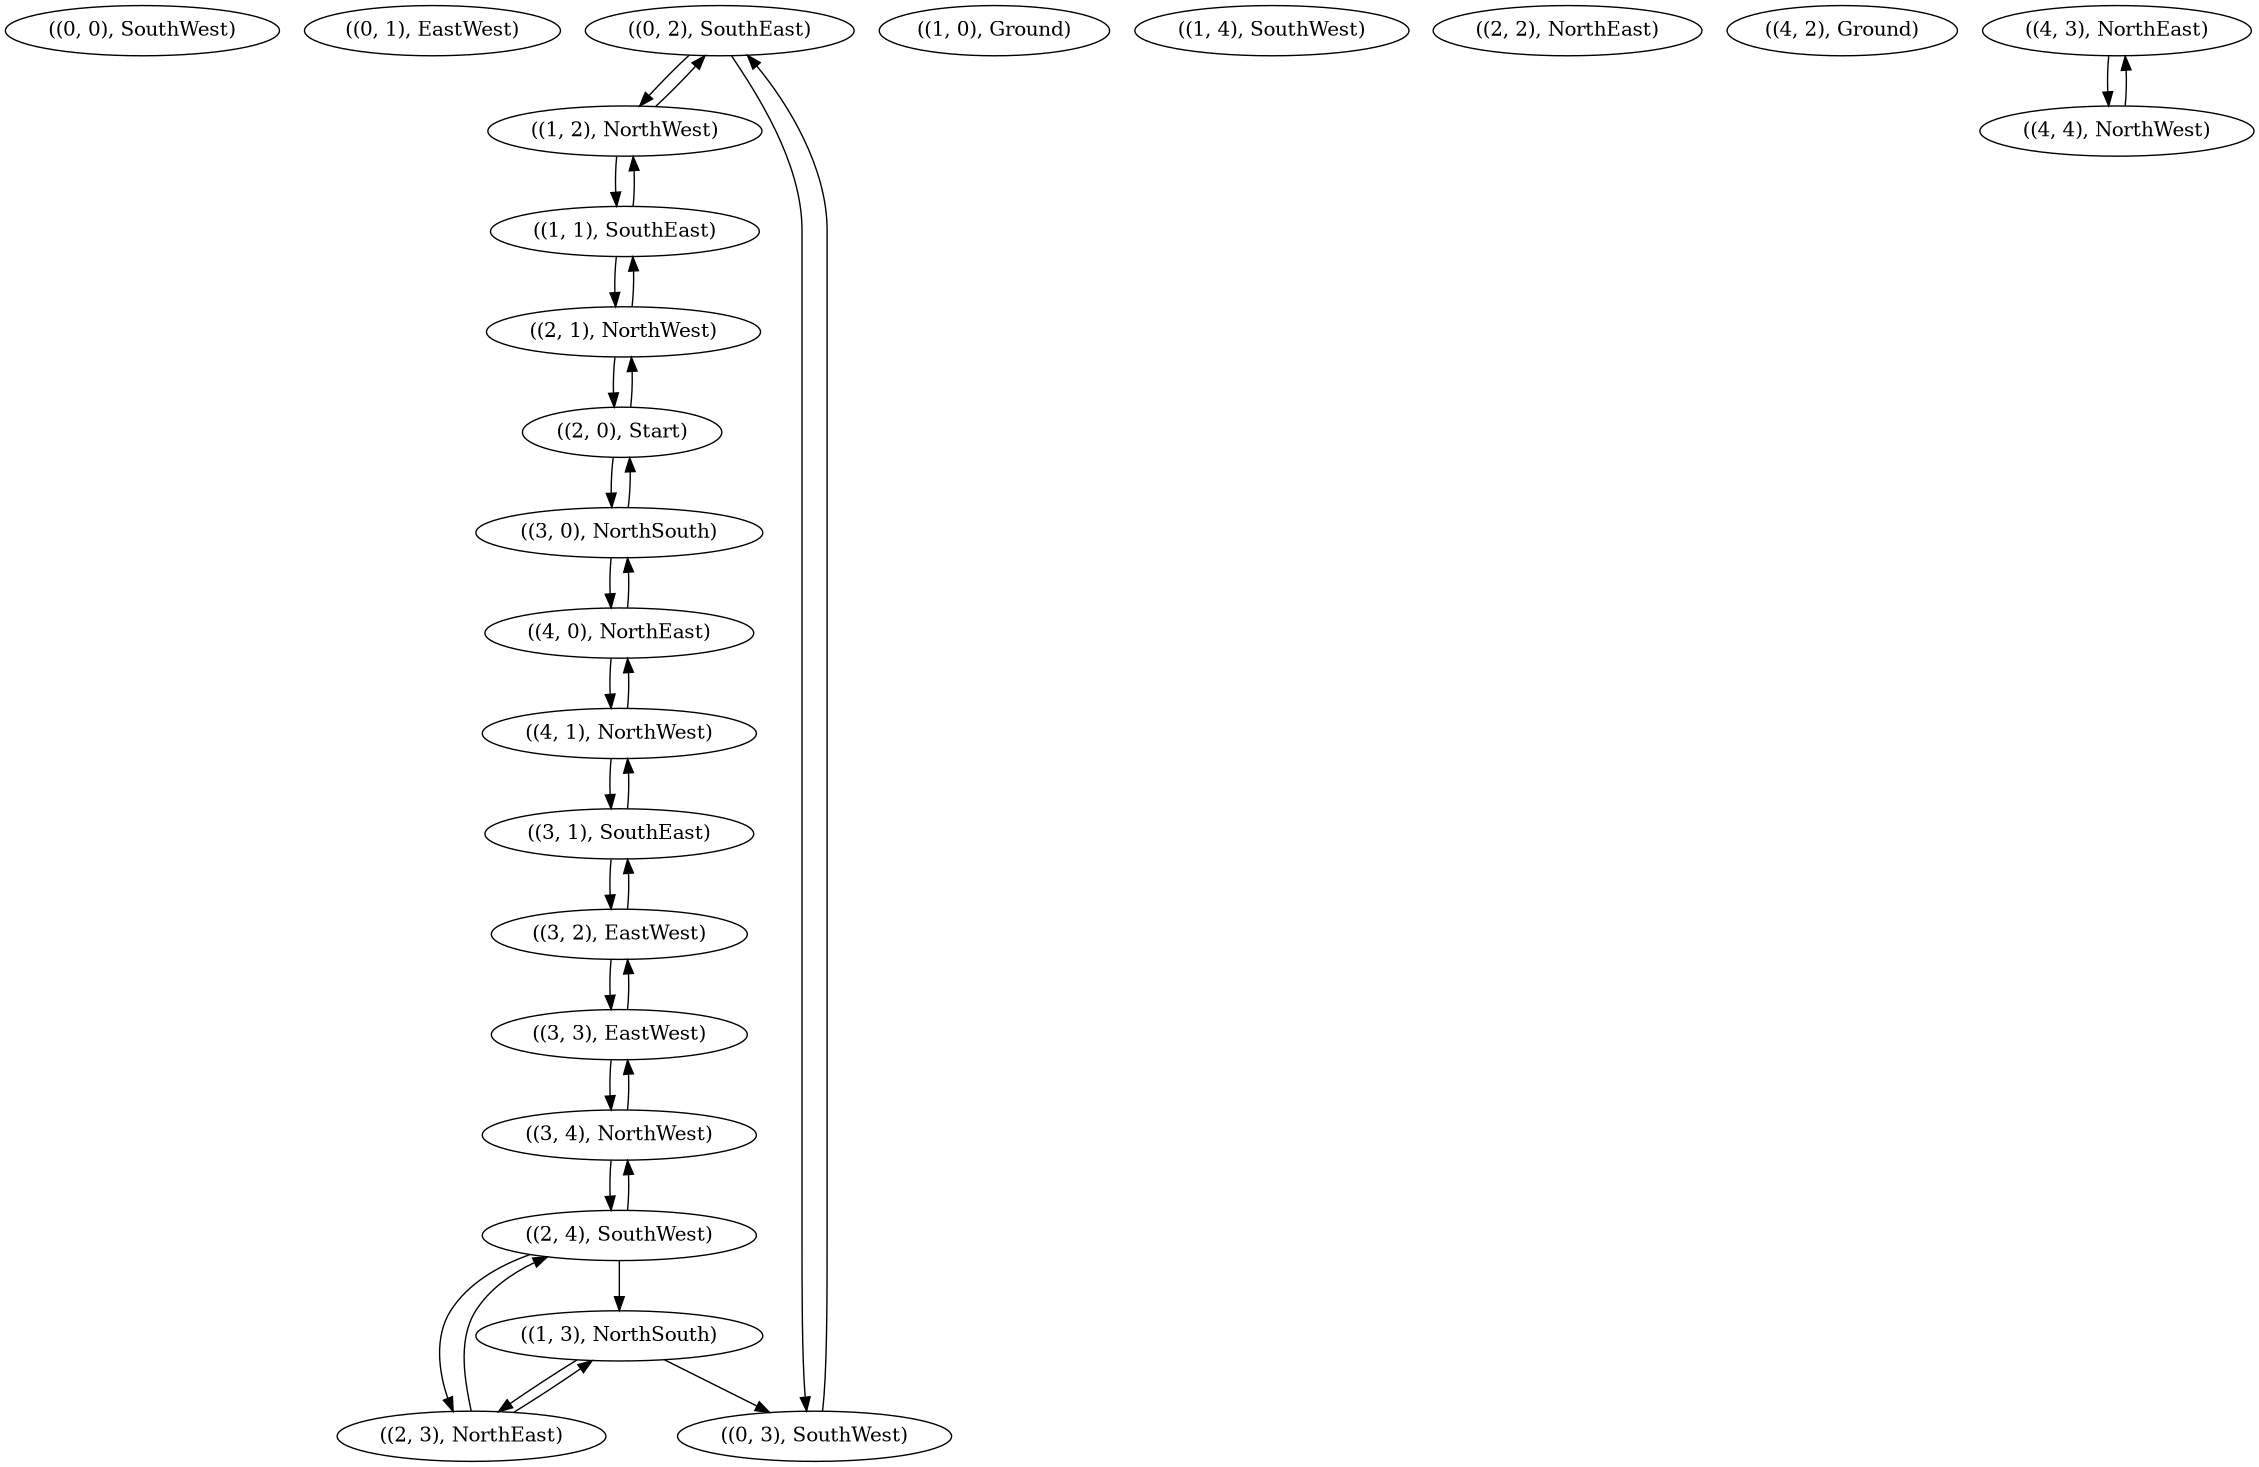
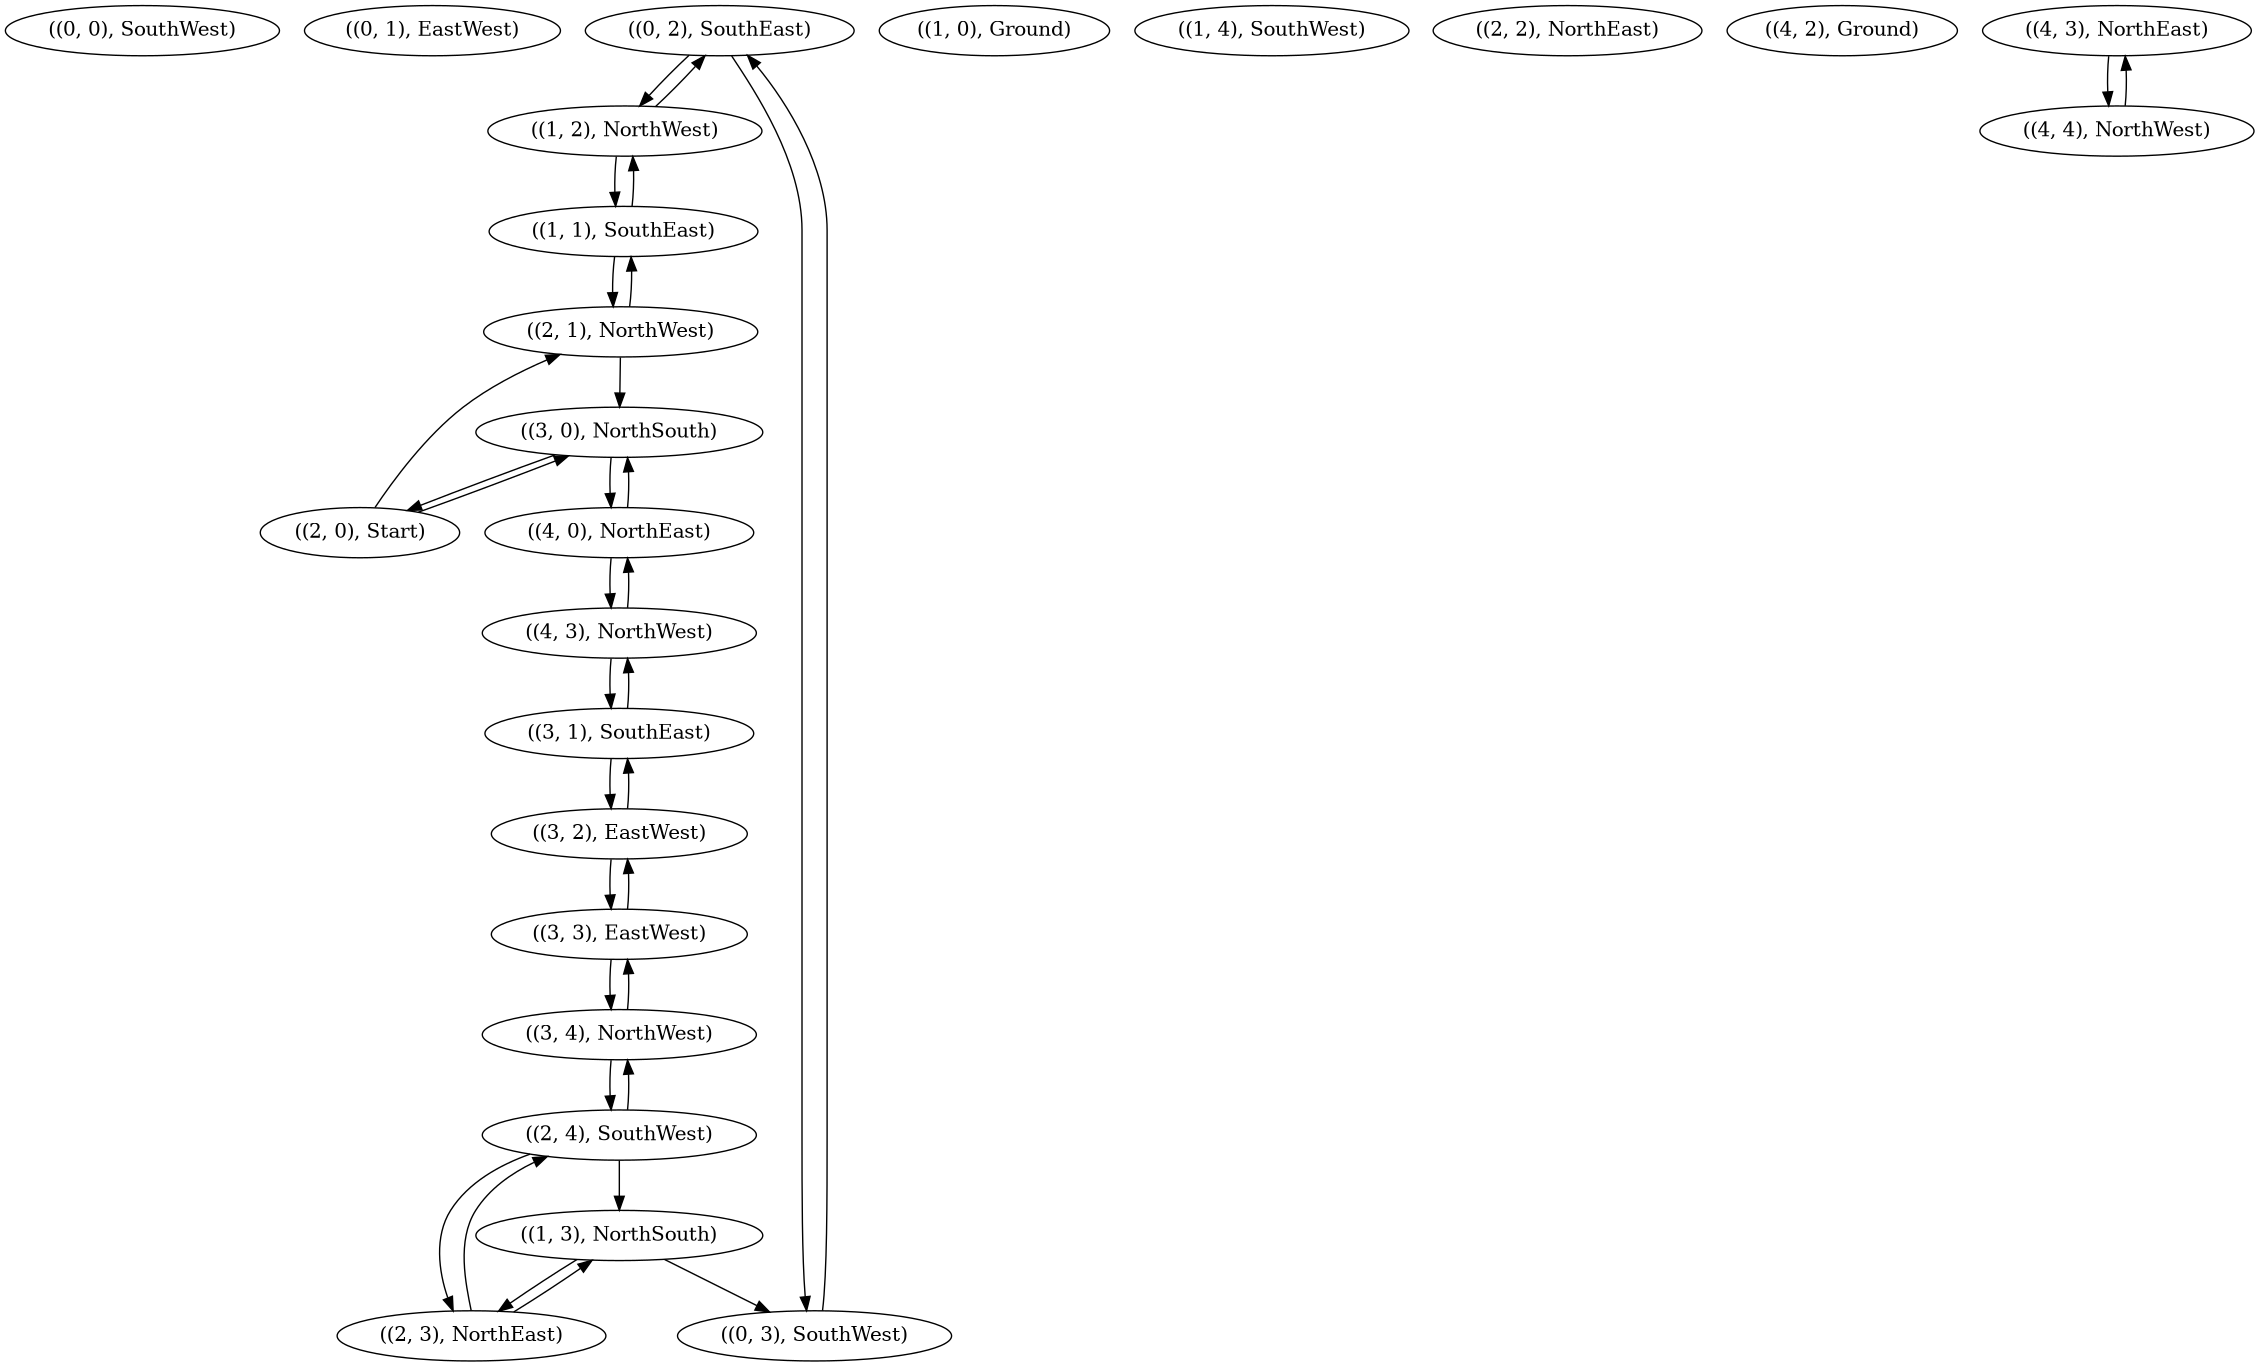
(614, 375) -> (620, 375)
(619, 733) -> (619, 633)
